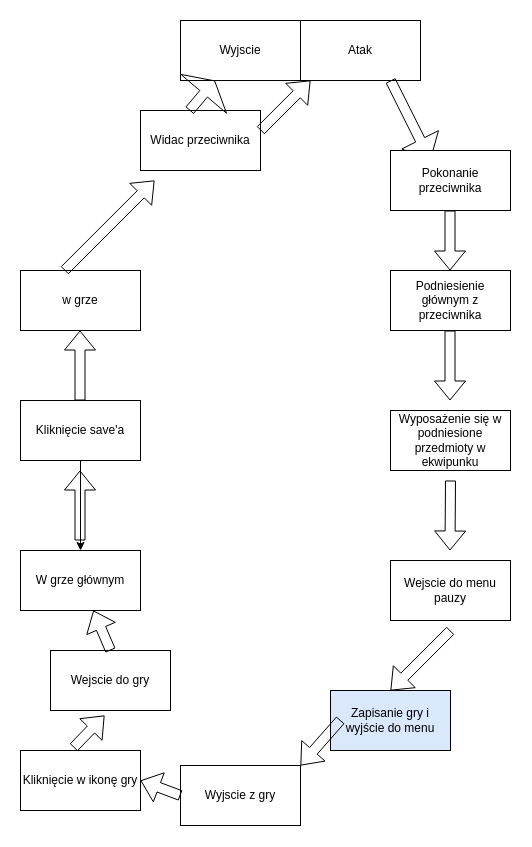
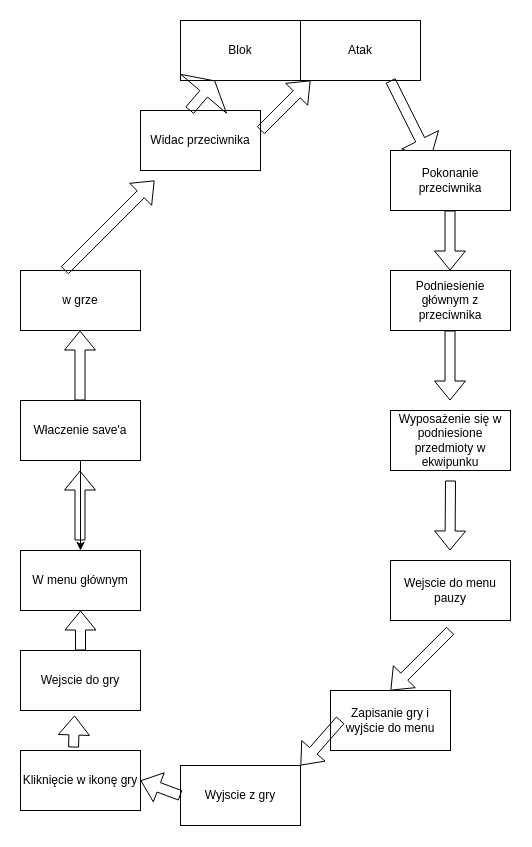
(241, 51) -> (241, 51)
(81, 431) -> (81, 431)
(81, 581) -> (81, 581)
(111, 681) -> (81, 681)
(391, 721) -> (391, 721)
